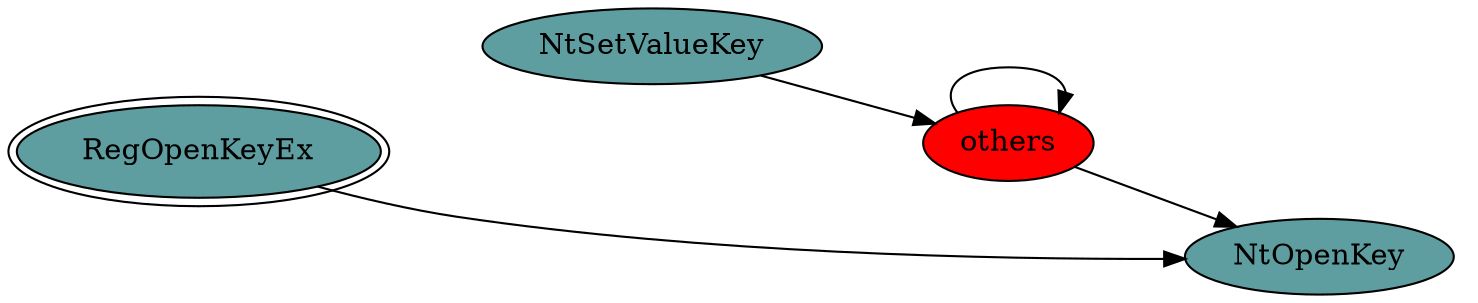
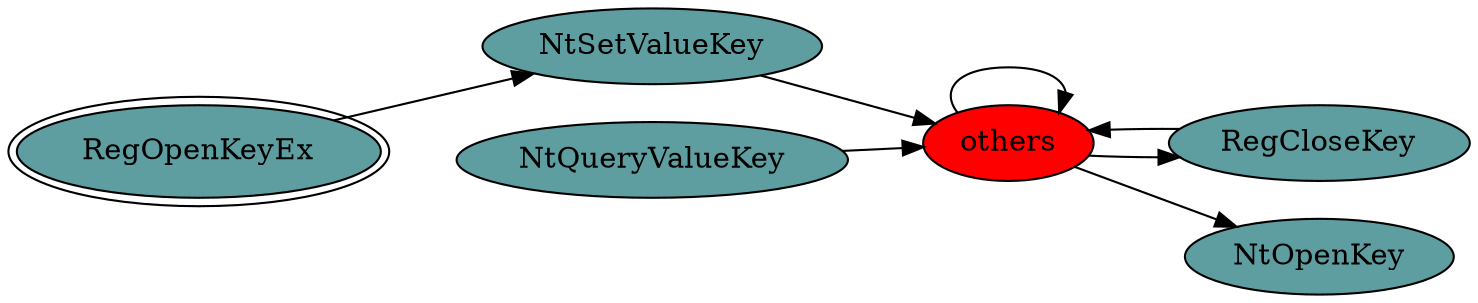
none -> (1319, 143)
none -> (652, 160)
(738, 246) -> (423, 99)
